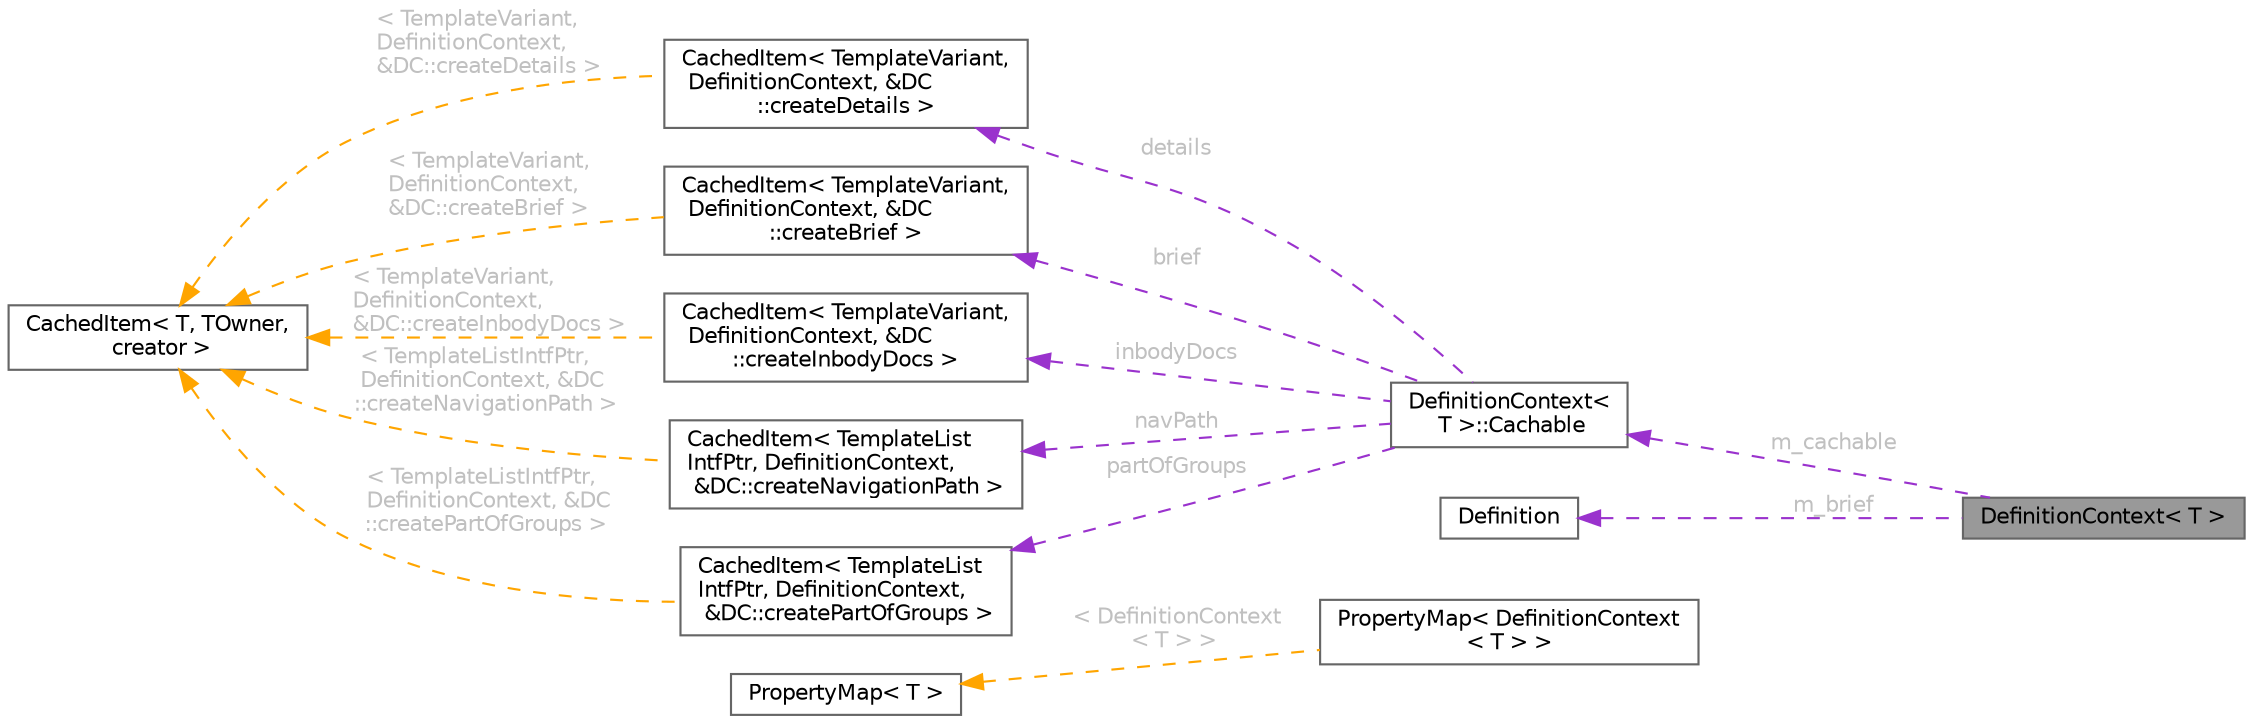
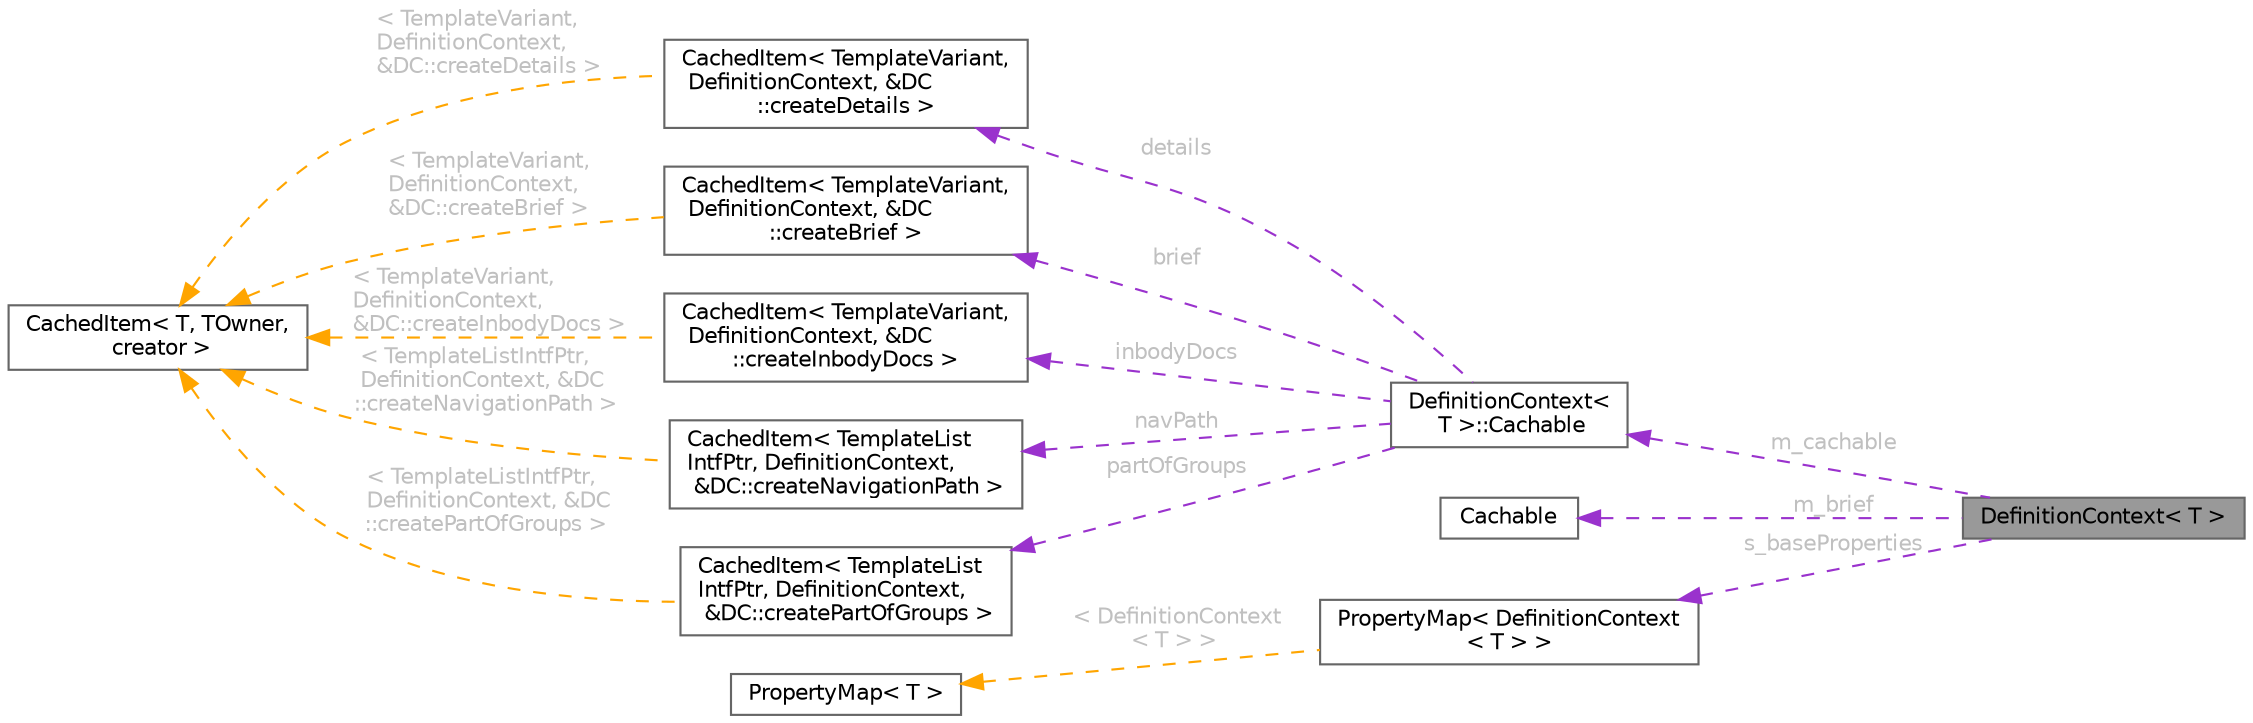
(1509, 518) -> (1509, 518)
none -> (1848, 567)
